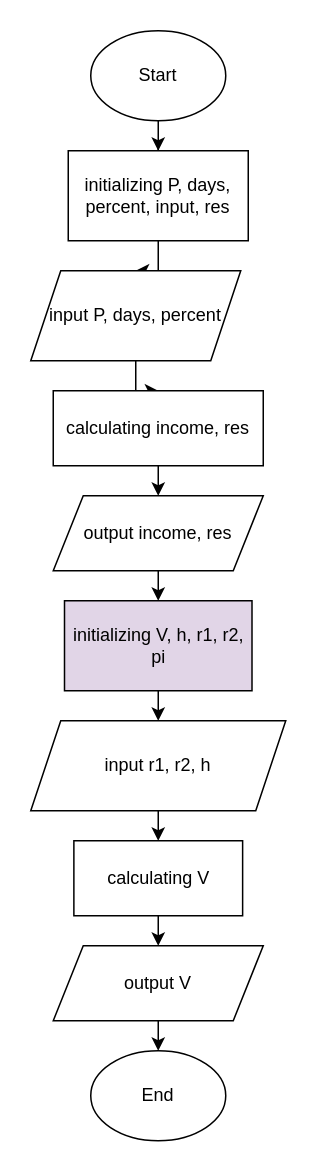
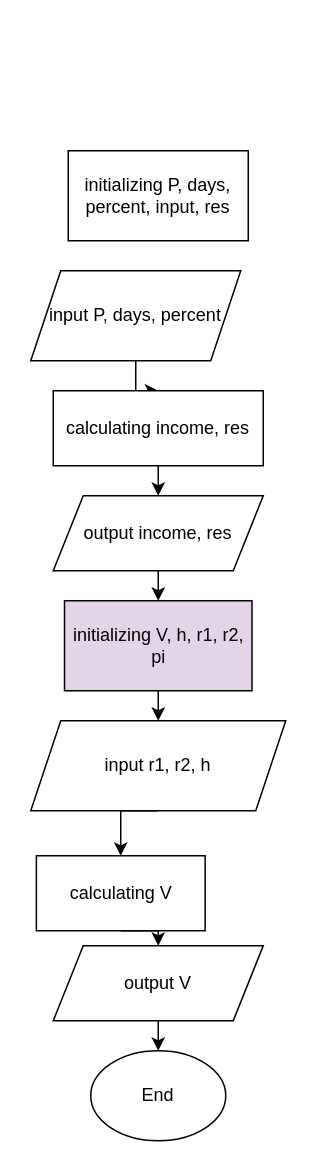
(158, 76) -> none
(158, 141) -> none
(158, 262) -> none
(158, 878) -> (121, 893)
